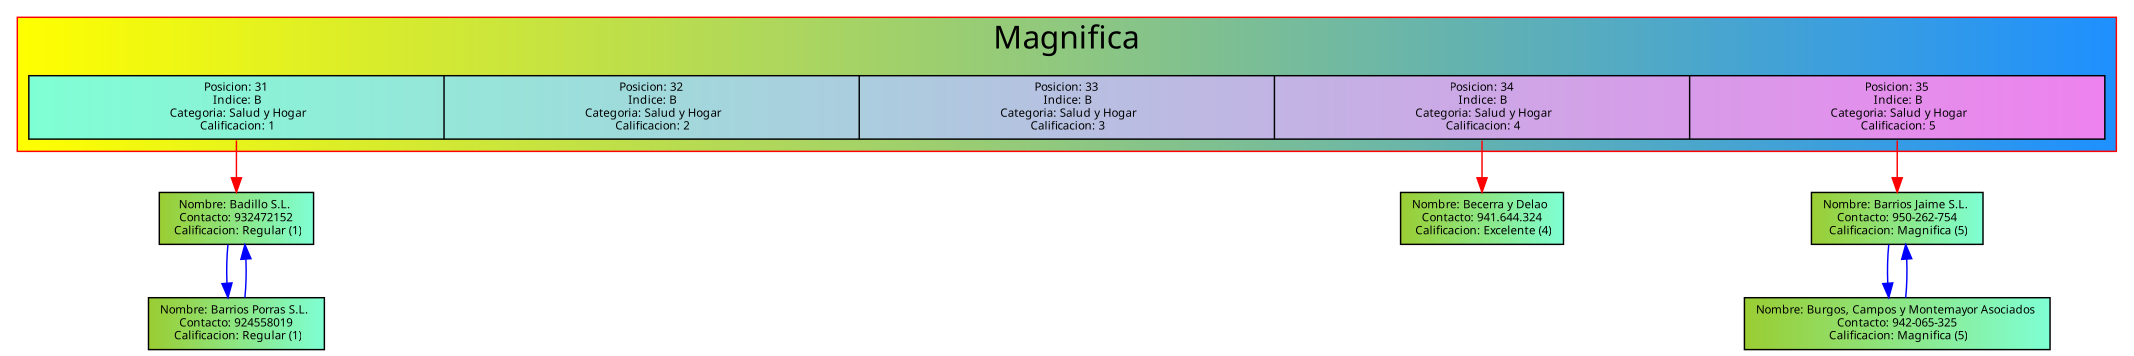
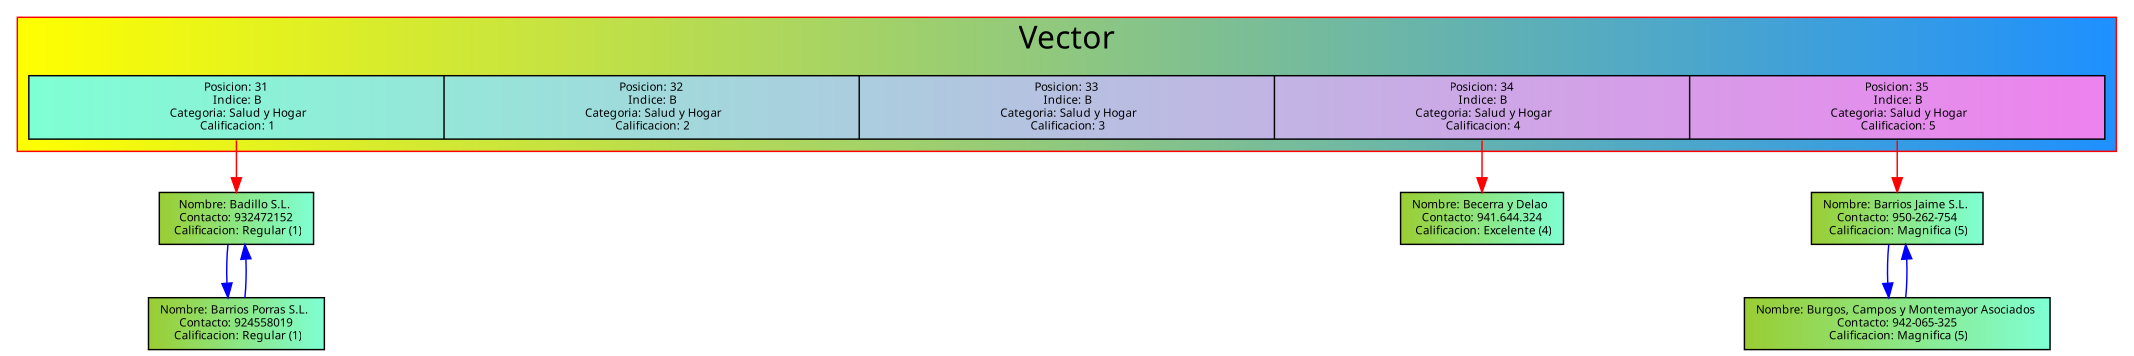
(1067, 40) -> (1067, 40)
